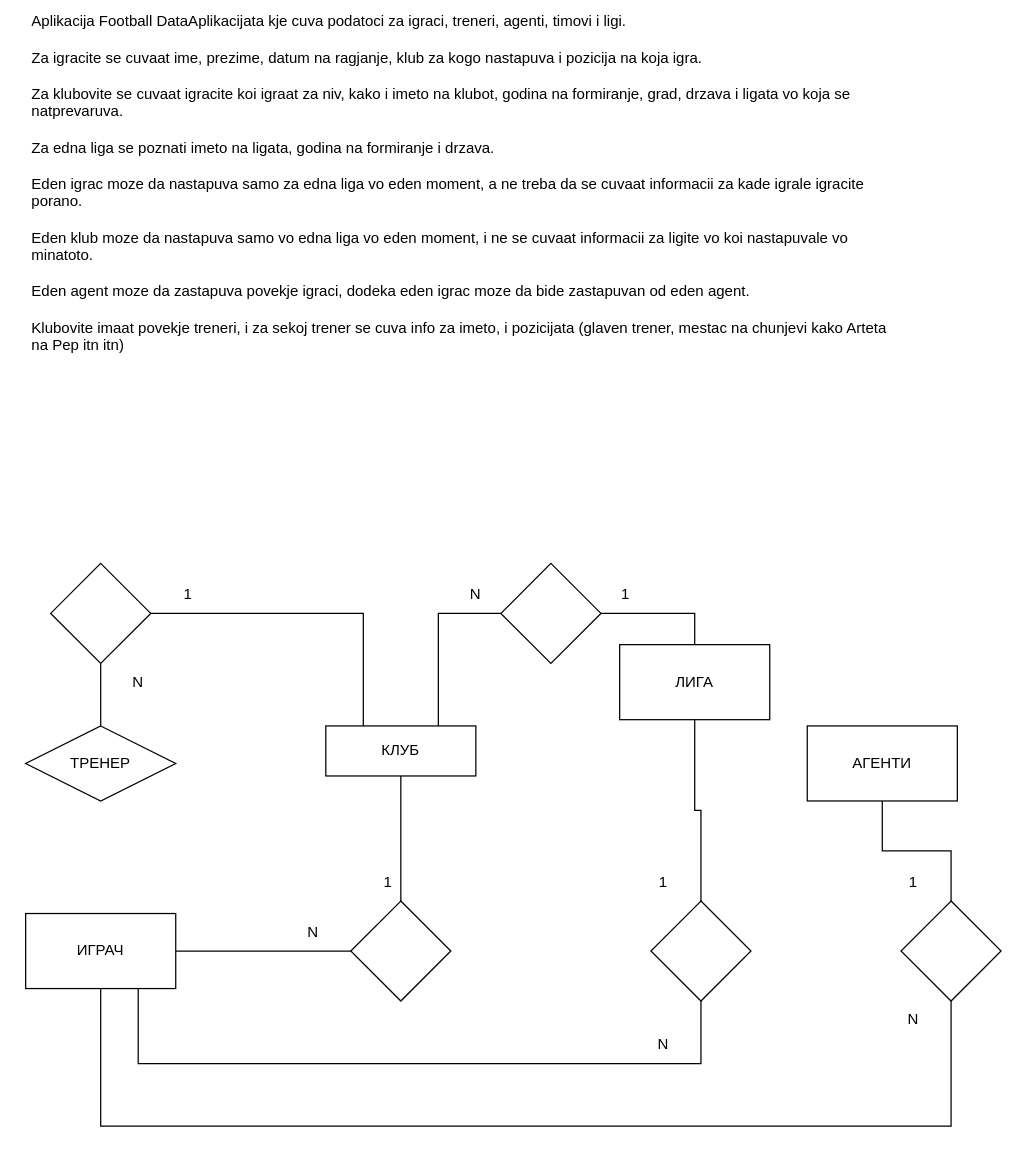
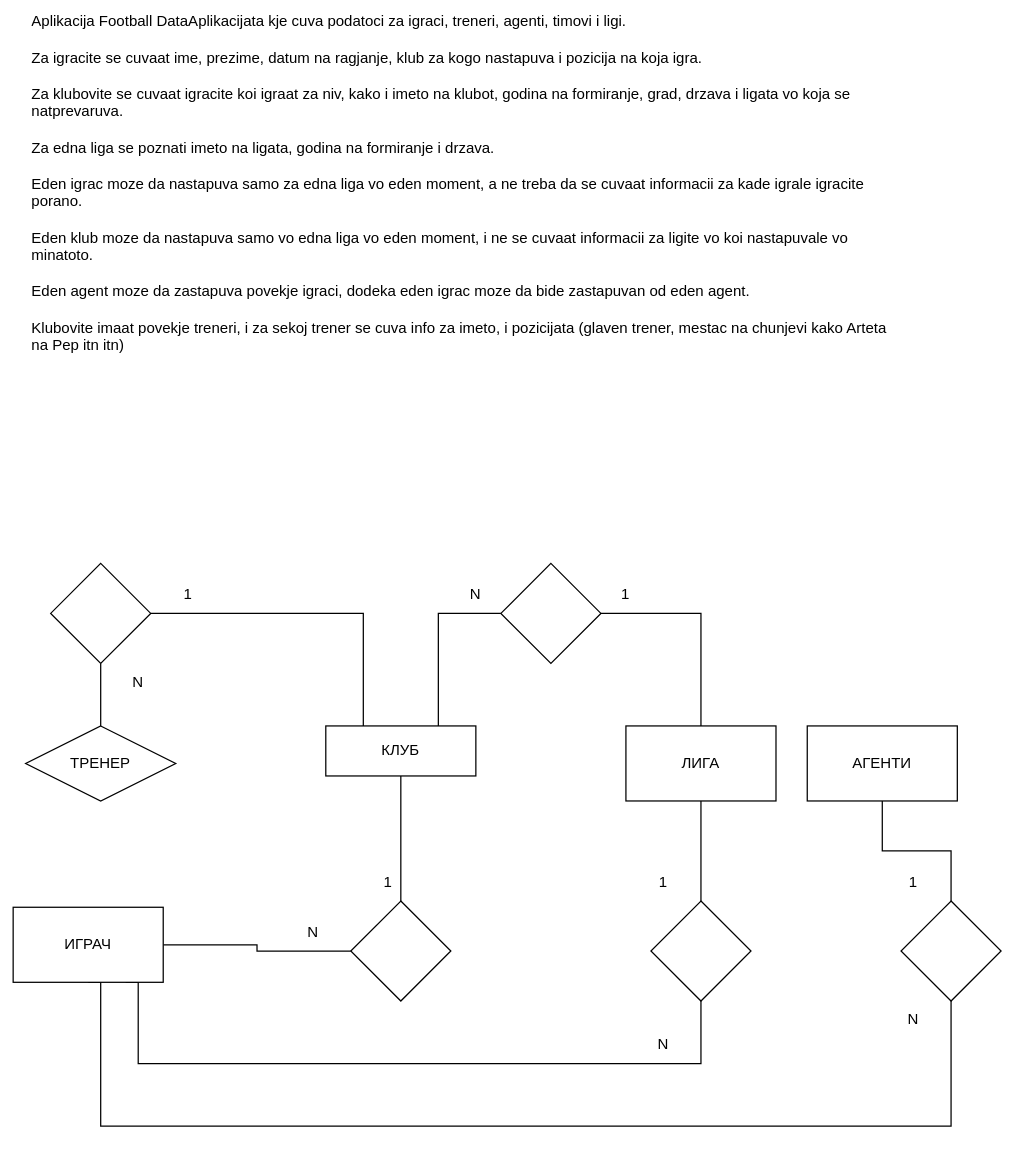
(694, 682) -> (701, 763)
(101, 951) -> (88, 944)
